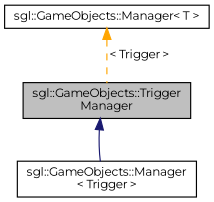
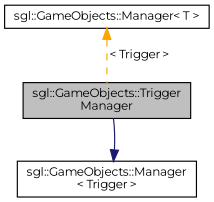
(99, 146) -> (115, 134)
